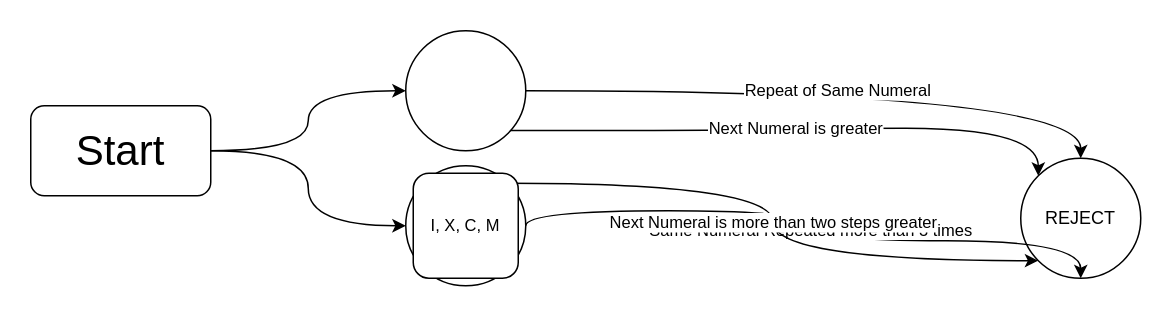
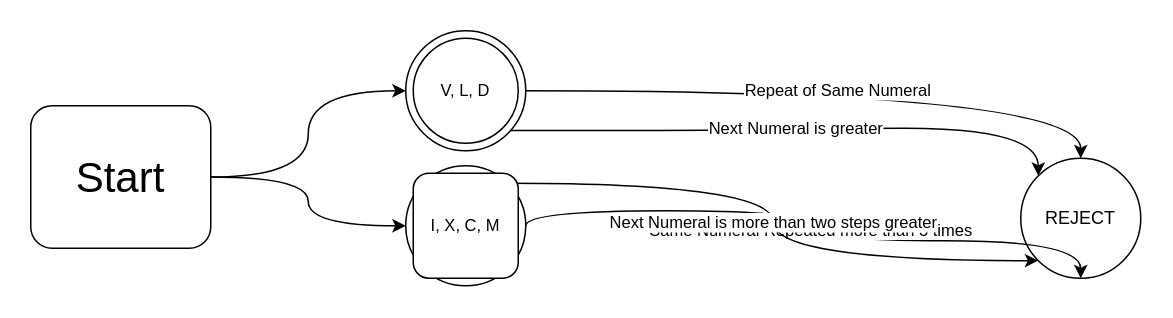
none -> (466, 91)
(121, 151) -> (121, 177)
